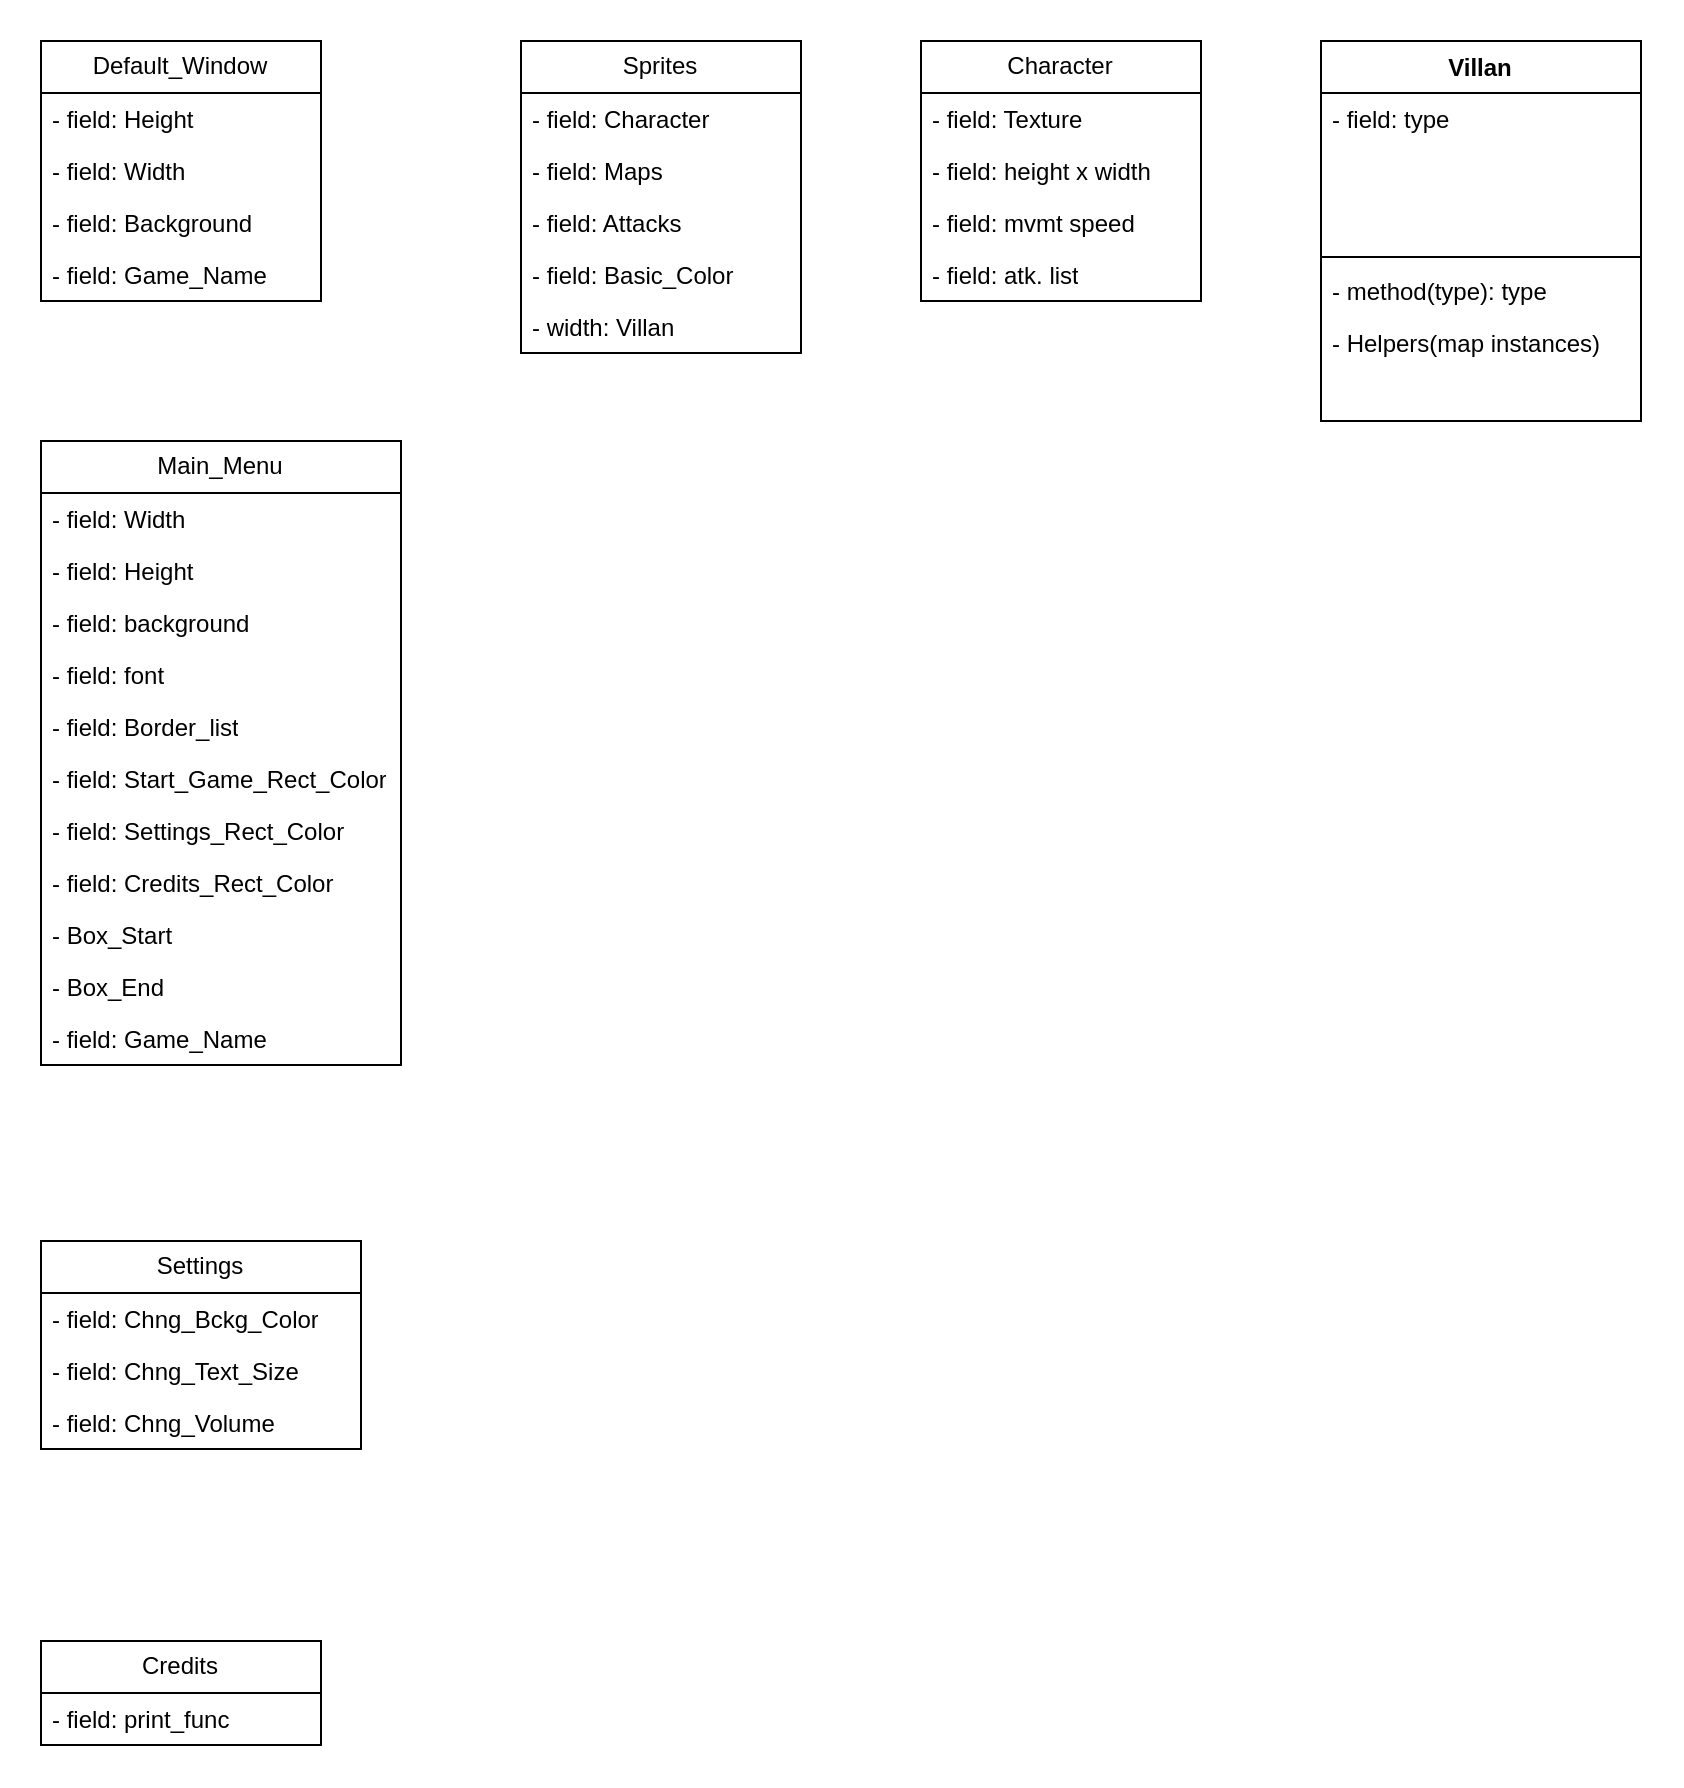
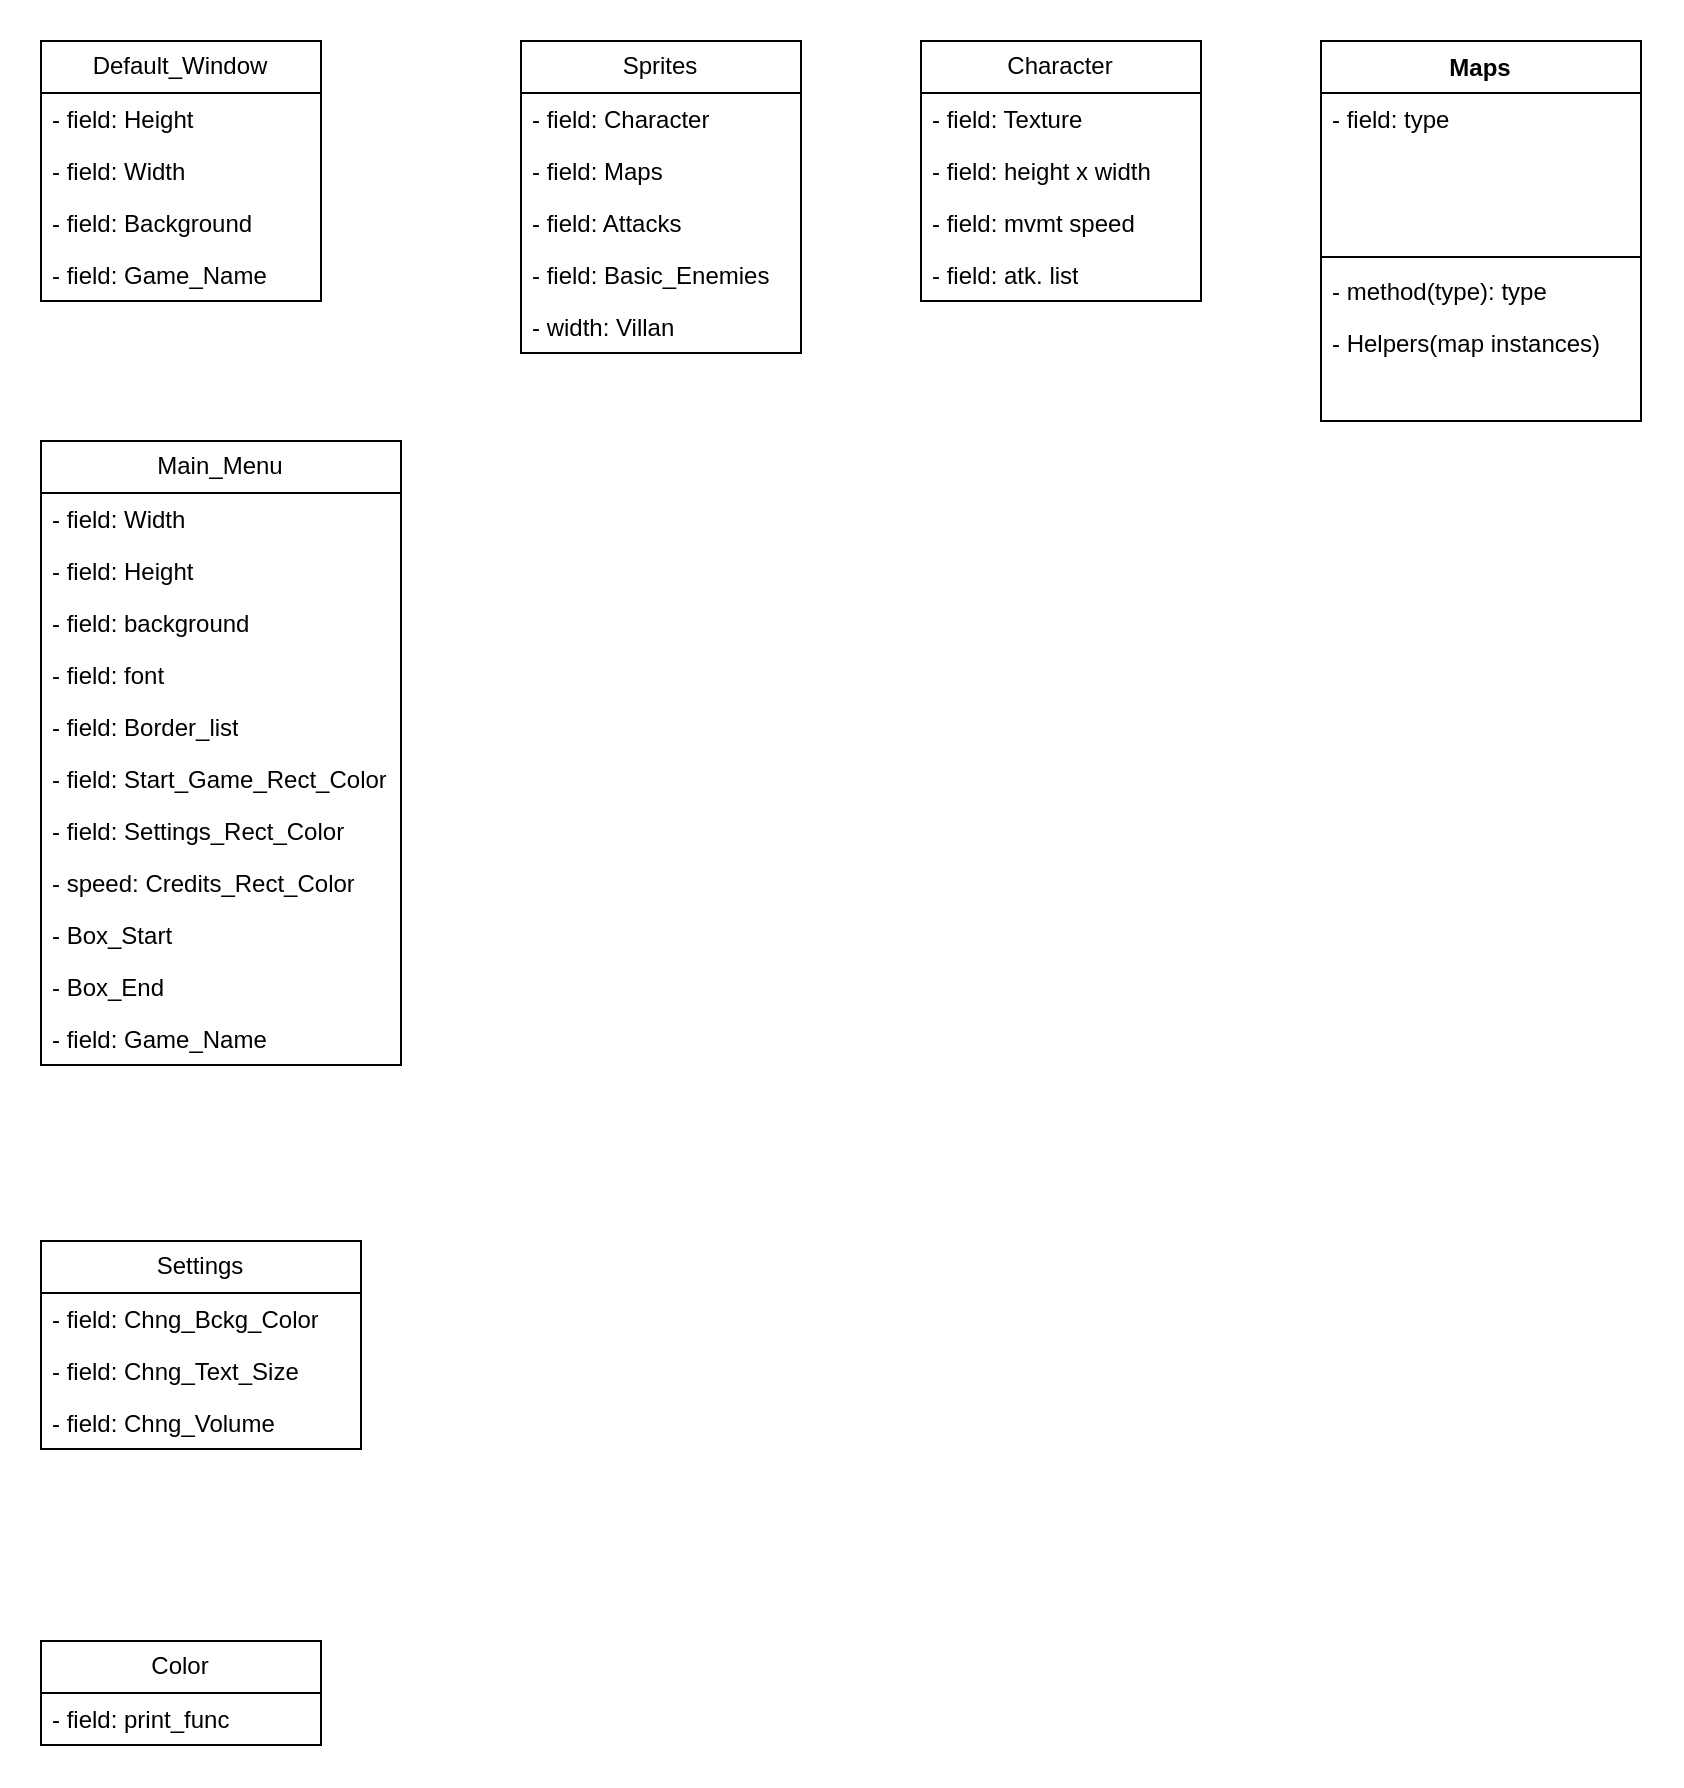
(1481, 69) -> (1481, 69)
(646, 277) -> (659, 277)
(213, 885) -> (219, 885)
(181, 1667) -> (181, 1667)
